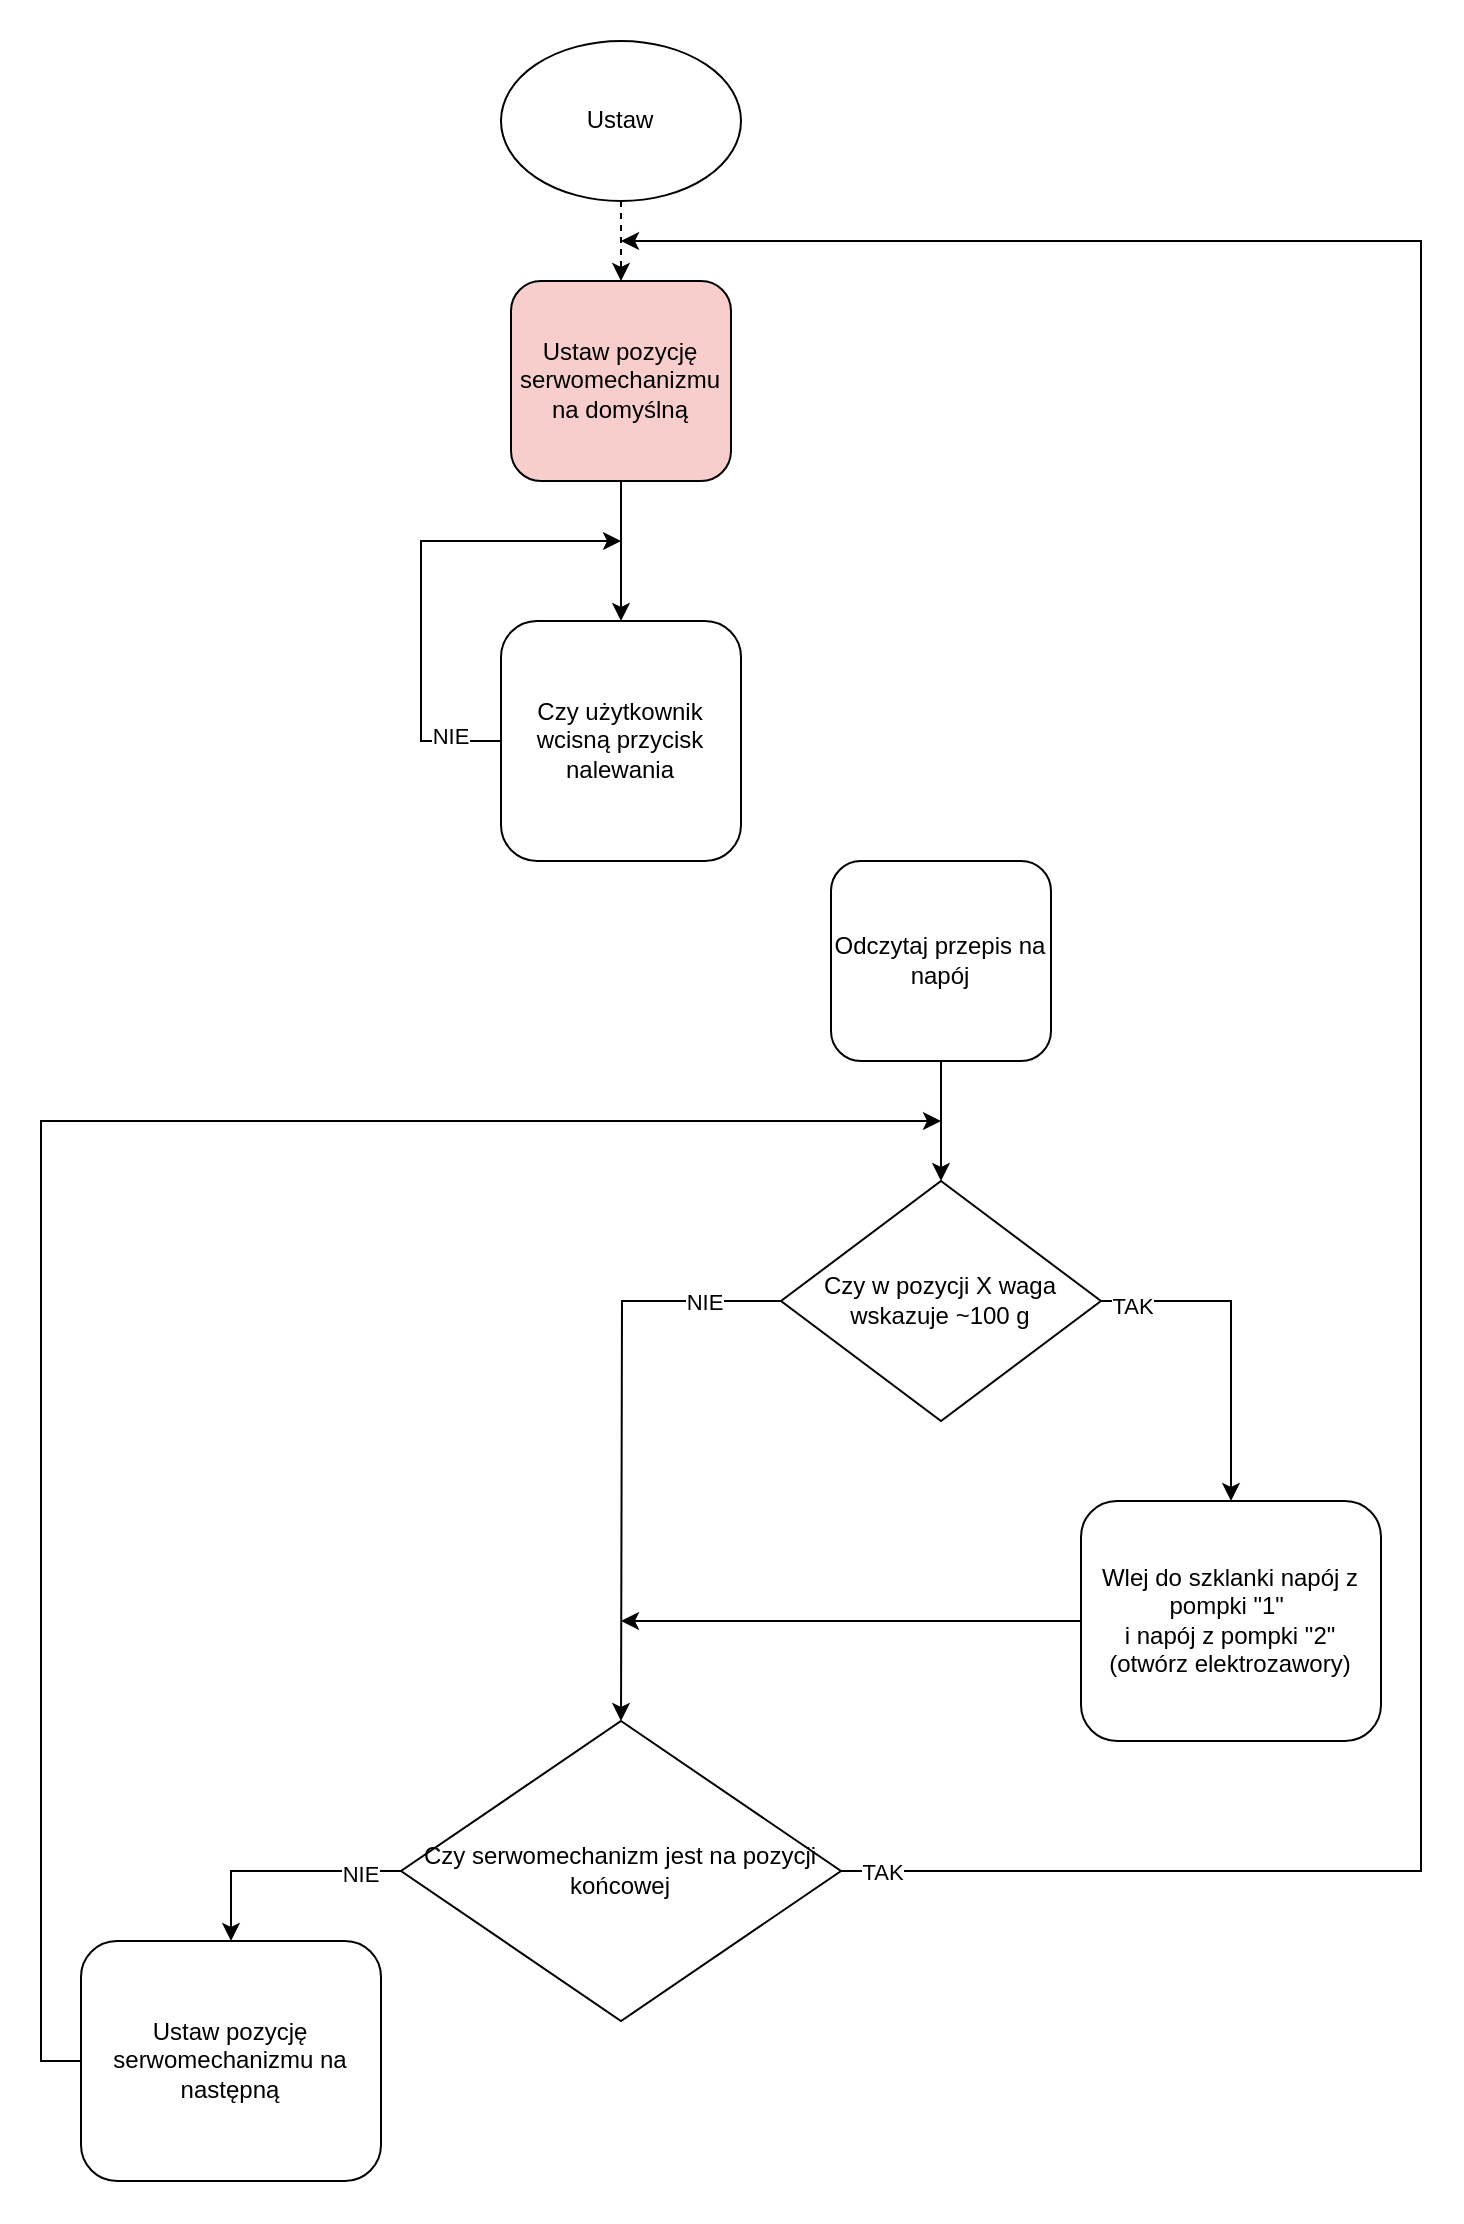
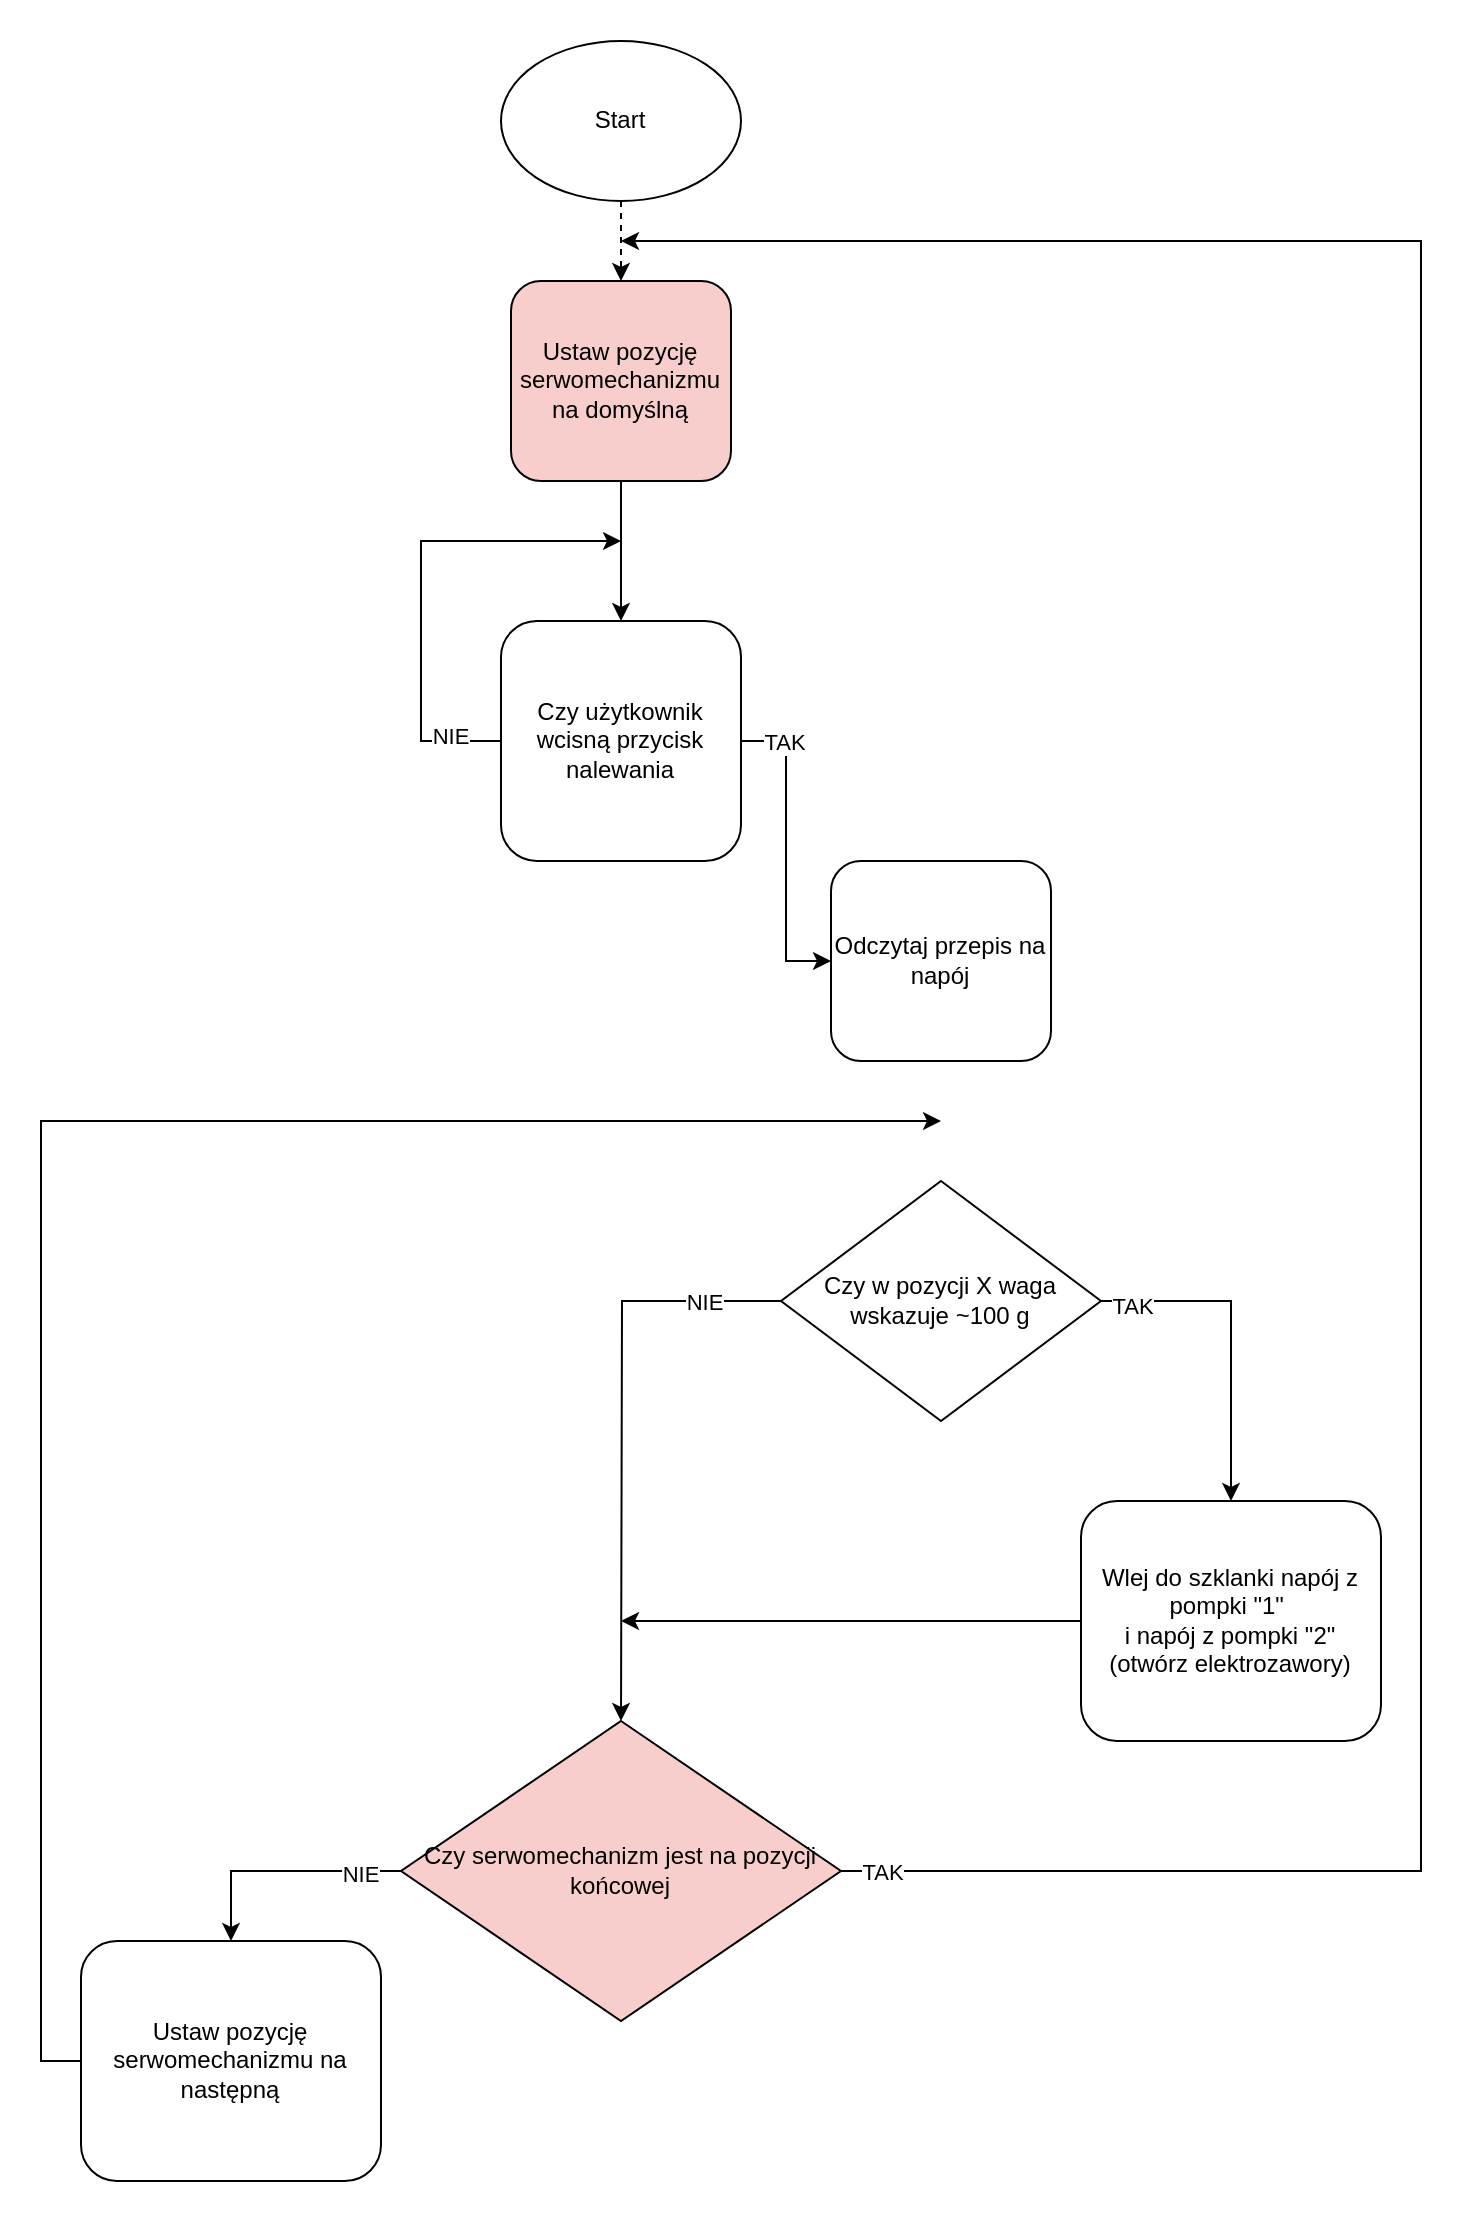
(621, 121) -> (621, 121)
none -> (786, 844)
(941, 1114) -> none
(621, 1871) -> (621, 1871)
